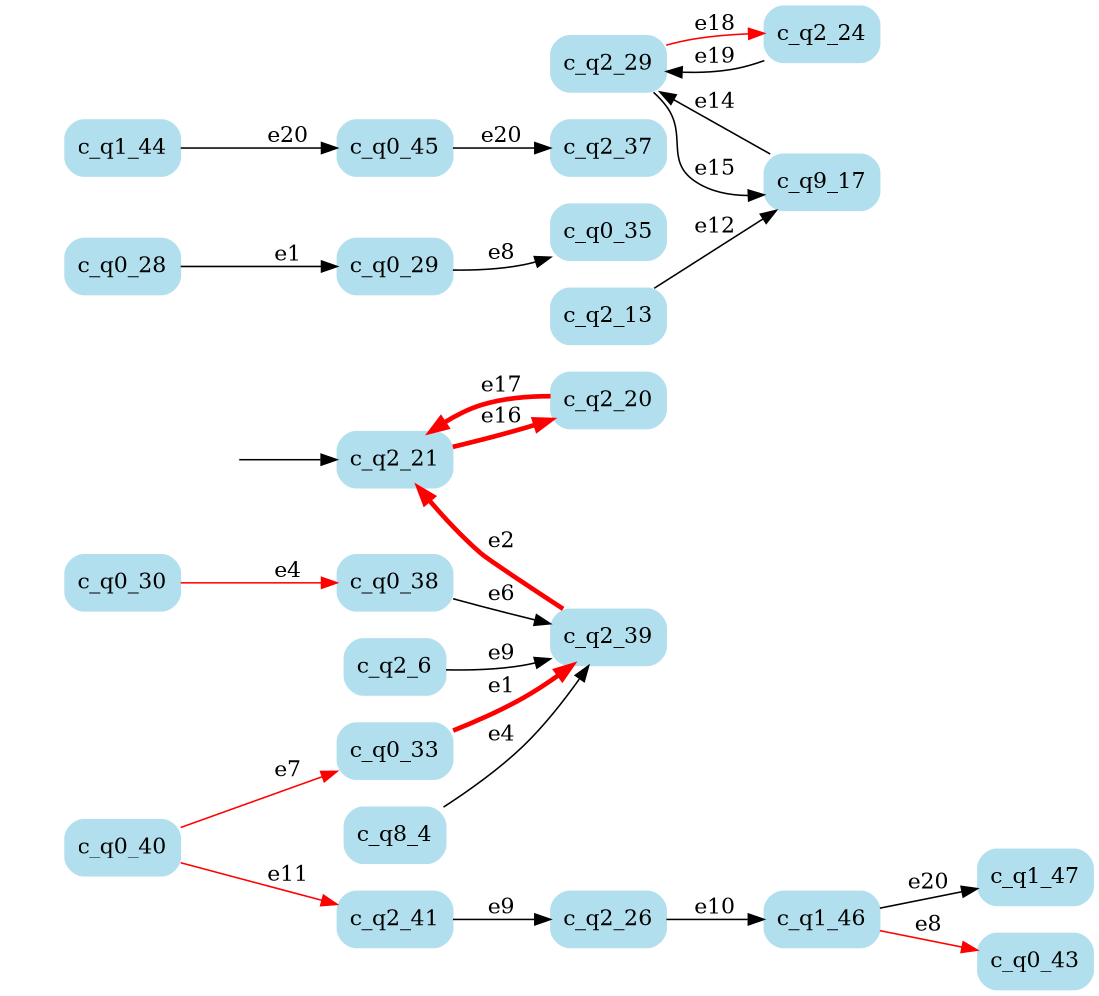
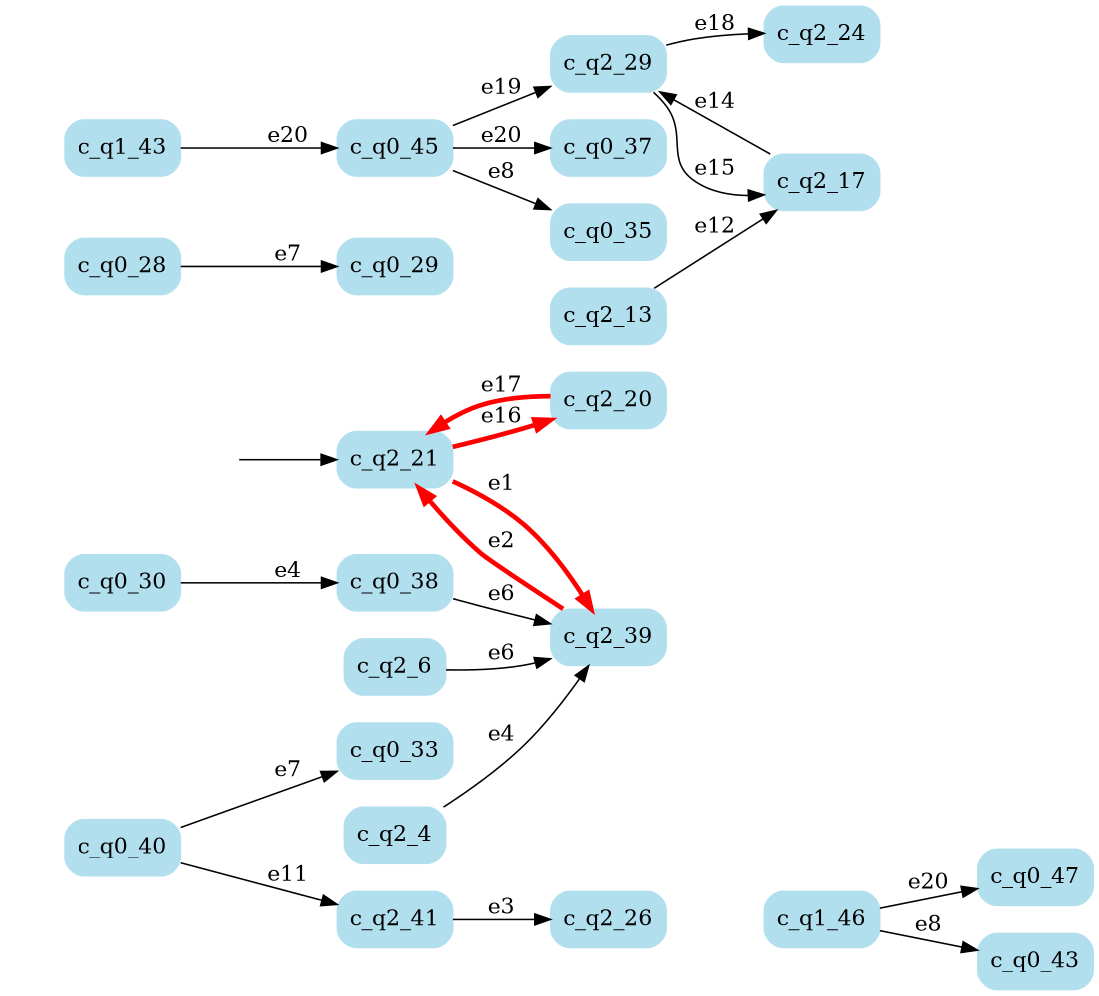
(707, 37) -> (707, 37)
(724, 71) -> (494, 109)
(123, 148) -> (123, 148)
(609, 148) -> (609, 148)
(822, 182) -> (822, 182)
(288, 255) -> (288, 255)
(494, 269) -> (494, 187)
(251, 583) -> (251, 583)
(502, 654) -> (502, 654)
(508, 706) -> (527, 528)
(251, 802) -> (251, 802)
(395, 835) -> (395, 835)
(1035, 877) -> (1035, 877)
(251, 882) -> (251, 882)
(502, 908) -> (502, 908)
(707, 919) -> none
(921, 939) -> (921, 939)
